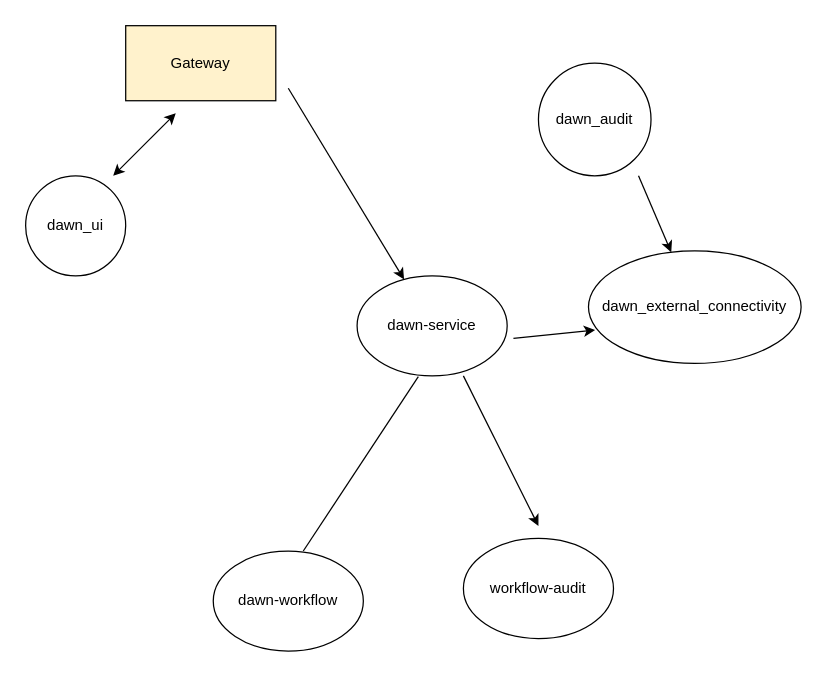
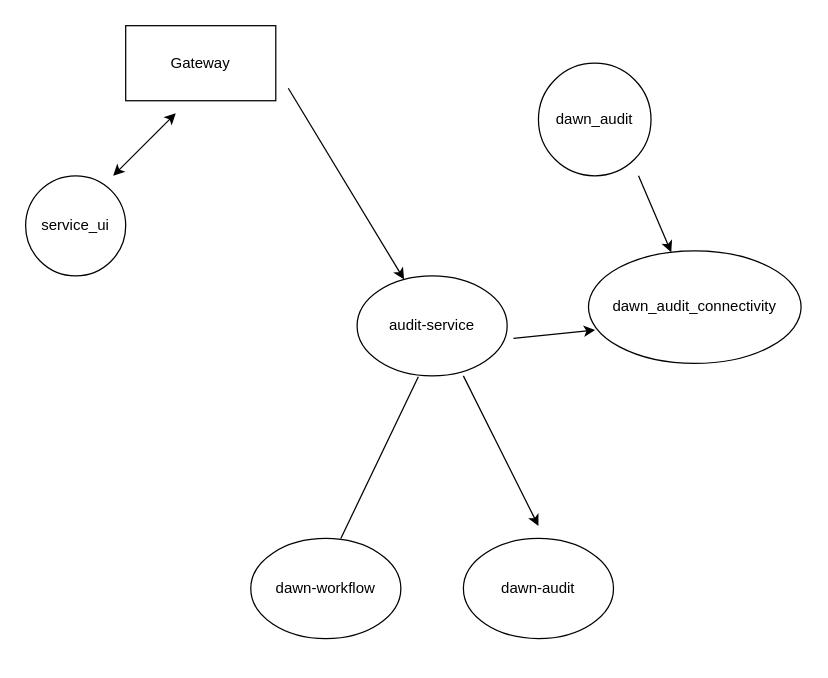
(201, 63) -> (201, 63)
(76, 226) -> (76, 226)
(694, 307) -> (694, 307)
(432, 326) -> (432, 326)
(538, 588) -> (538, 588)
(288, 601) -> (326, 588)
